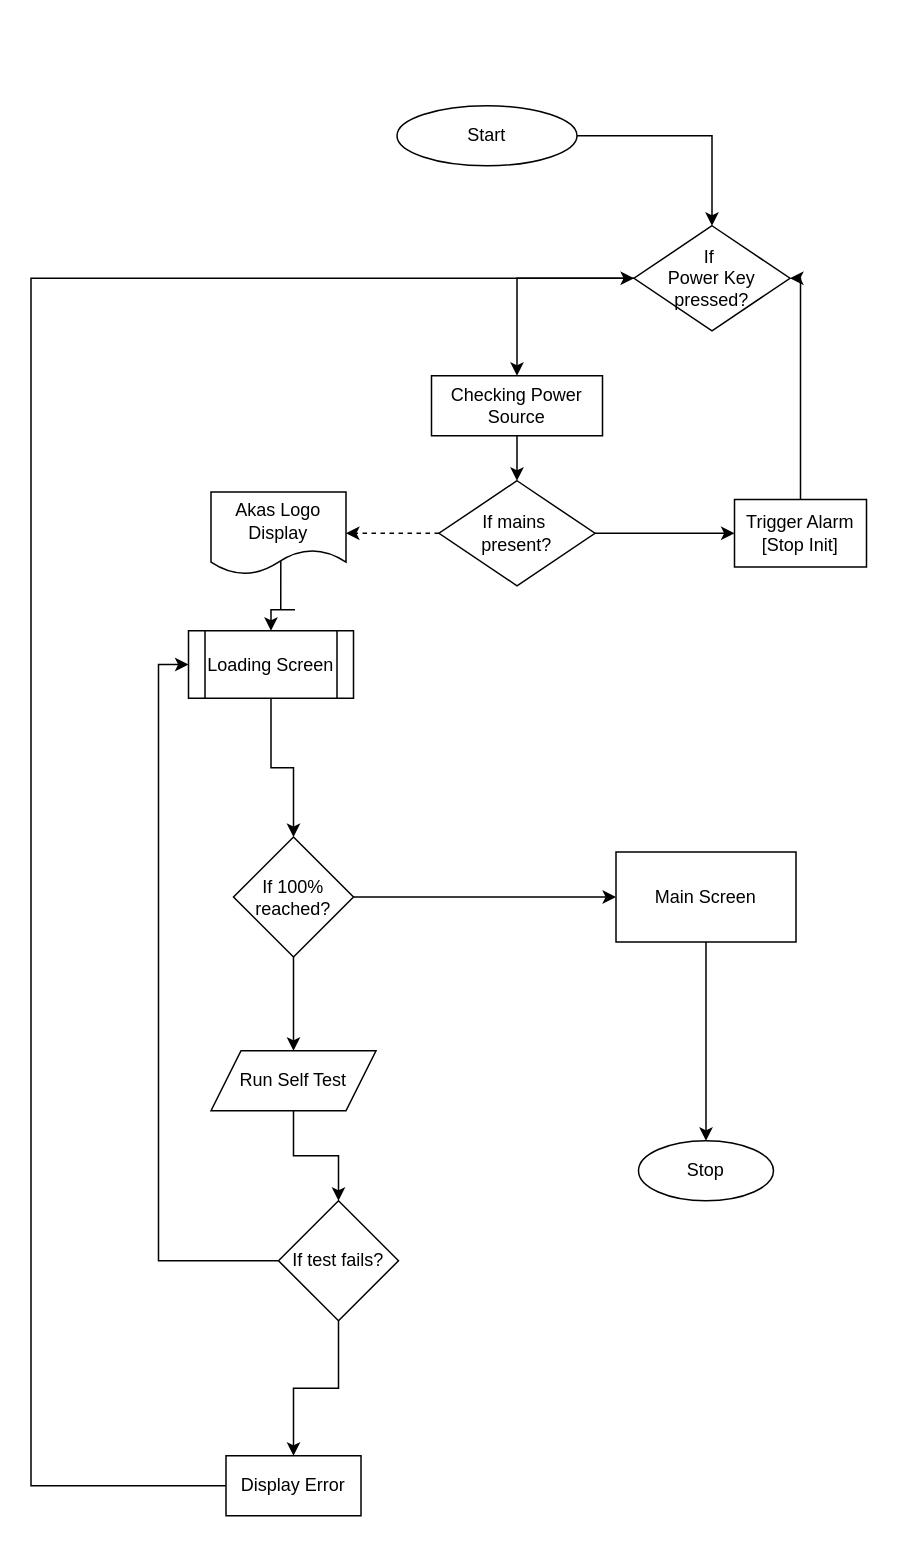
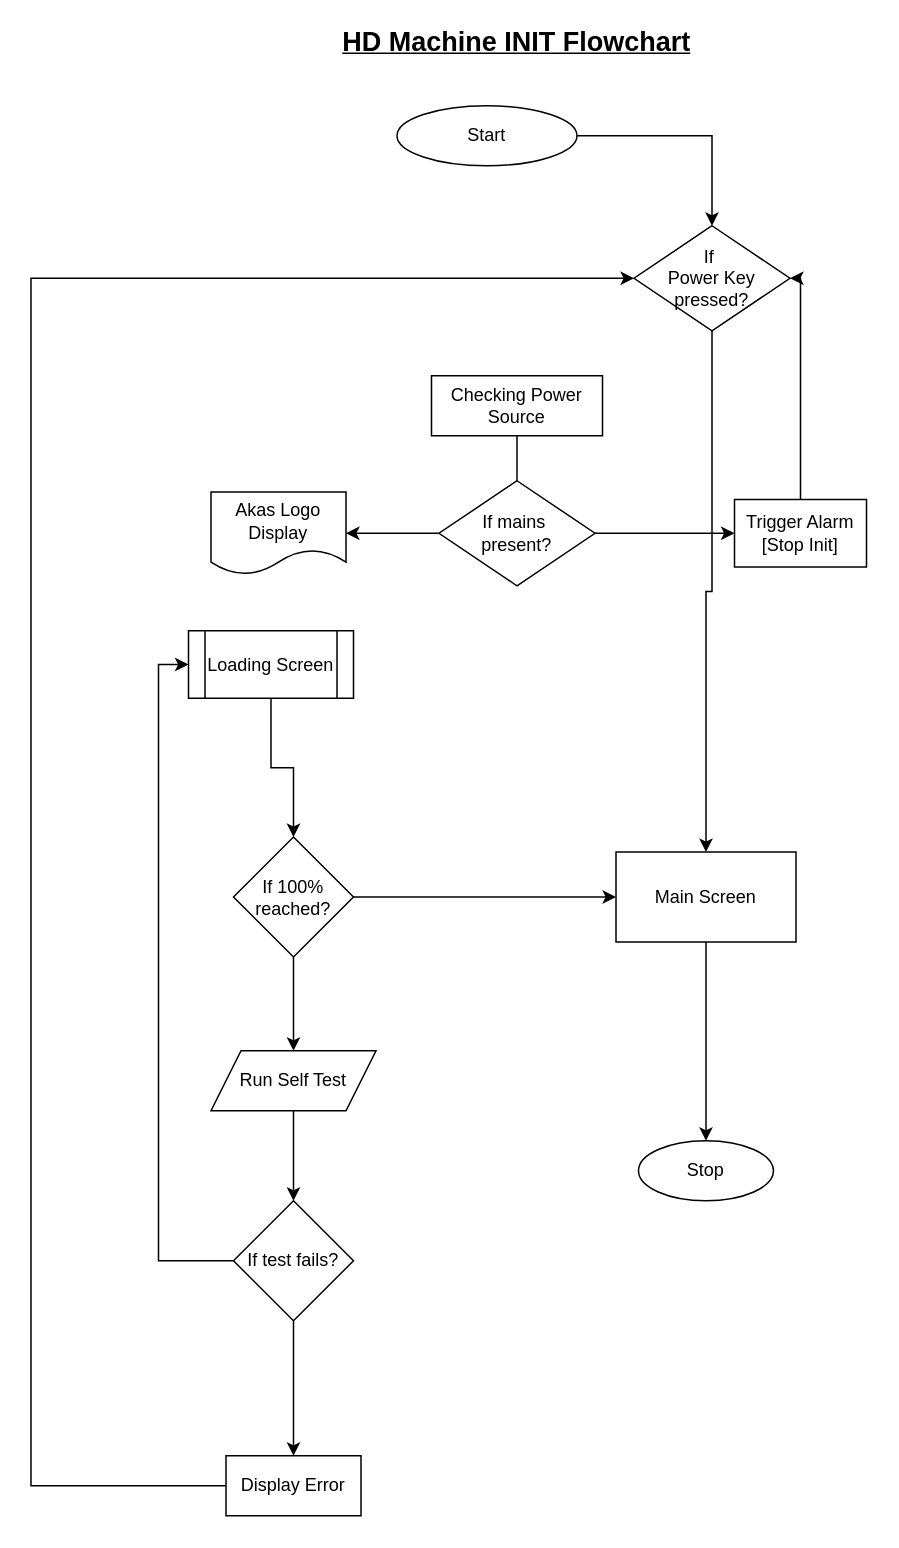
none -> (517, 53)
(517, 324) -> (712, 589)
(517, 469) -> (517, 473)
(396, 533) -> (396, 533)
(281, 610) -> none
(338, 1261) -> (293, 1261)
